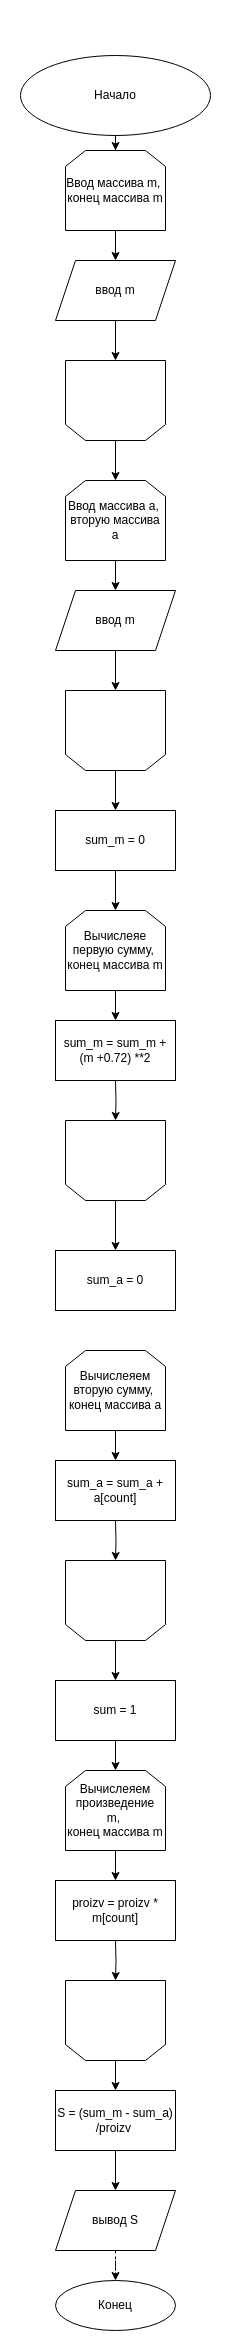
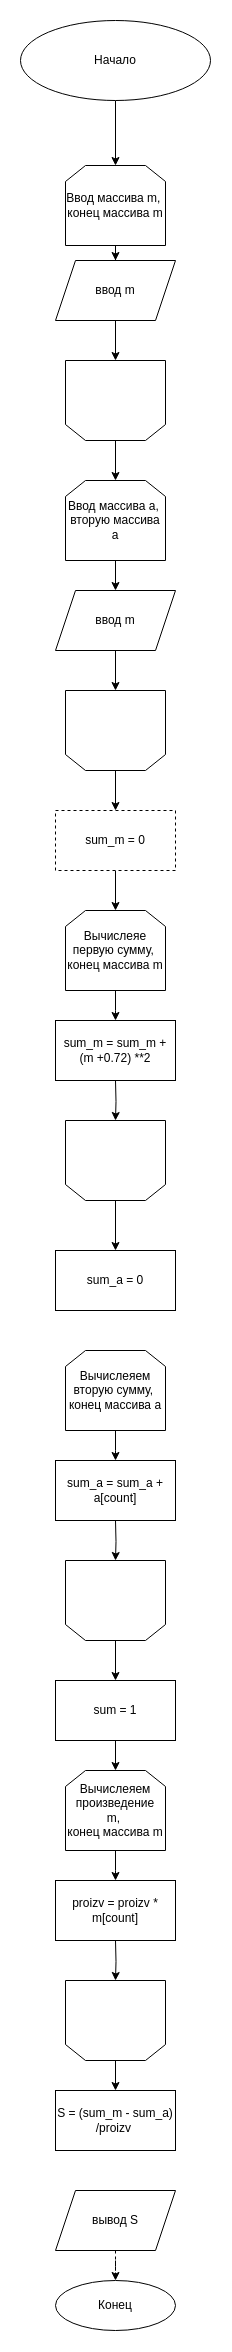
(116, 96) -> (116, 61)
(116, 191) -> (116, 206)
(116, 841) -> (116, 841)
(116, 2167) -> none
